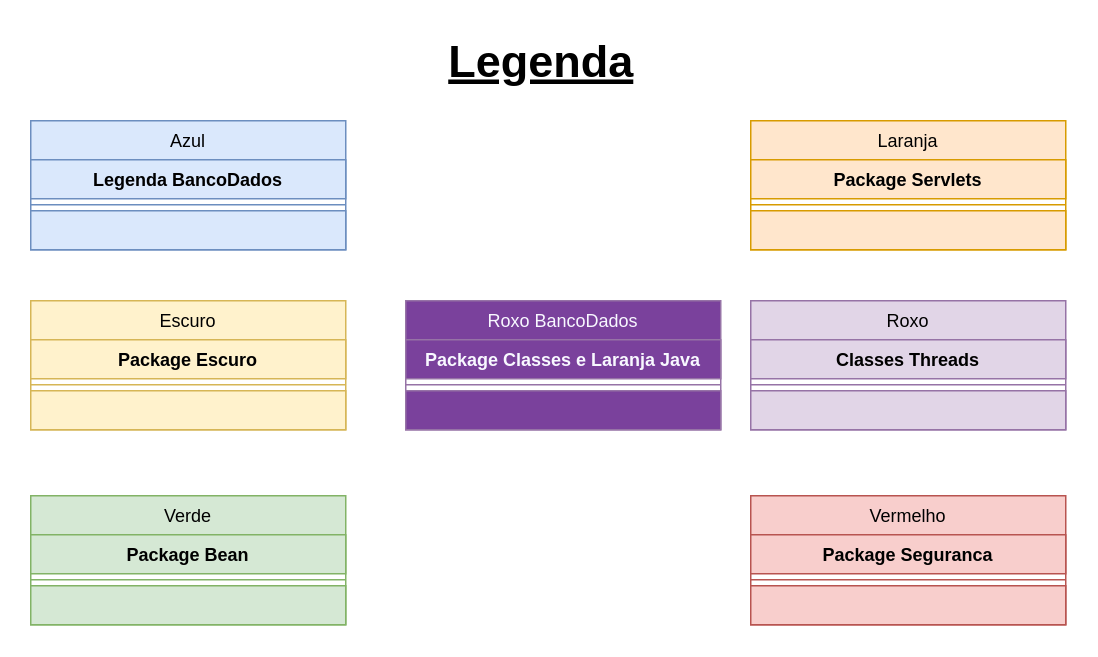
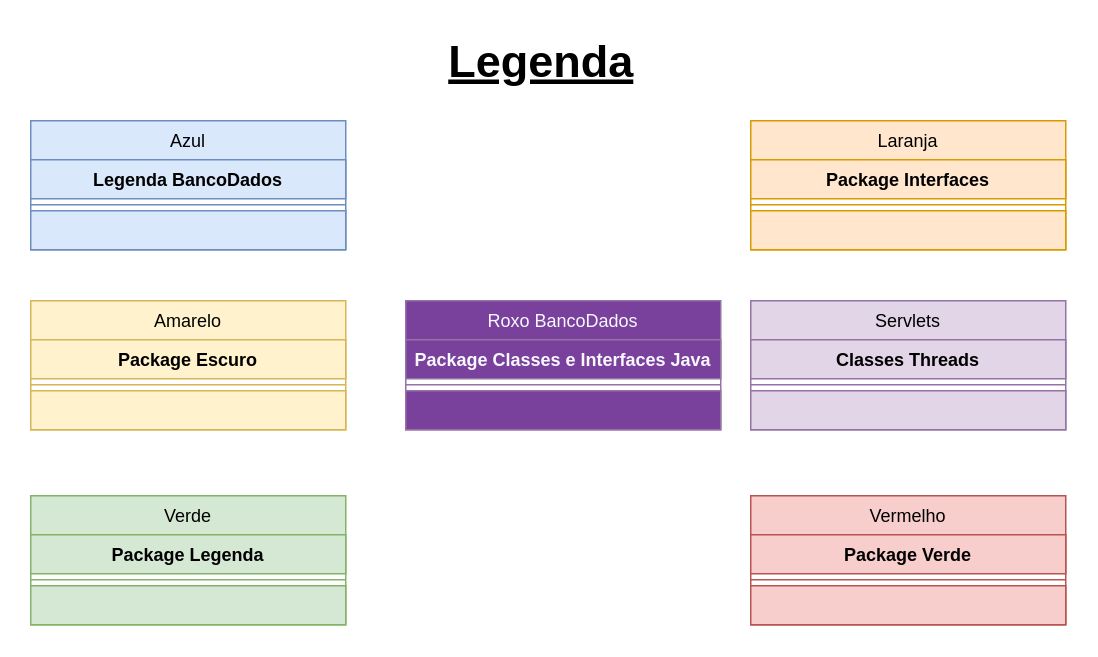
(908, 180) -> (908, 180)
(188, 321) -> (188, 321)
(908, 321) -> (908, 321)
(563, 360) -> (563, 360)
(188, 555) -> (188, 555)
(908, 555) -> (908, 555)
